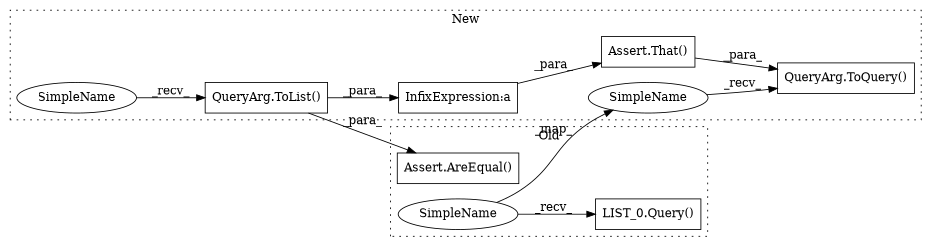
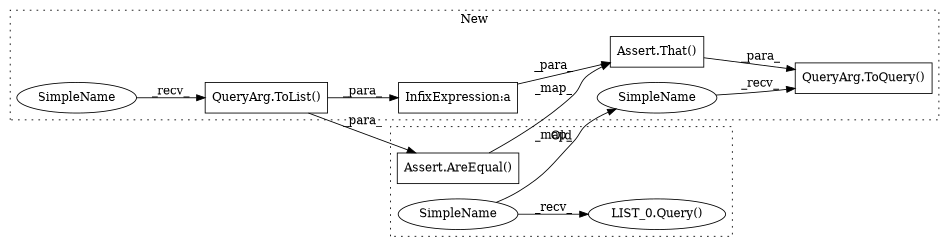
none -> (550, 115)
(648, 214) -> (657, 214)
